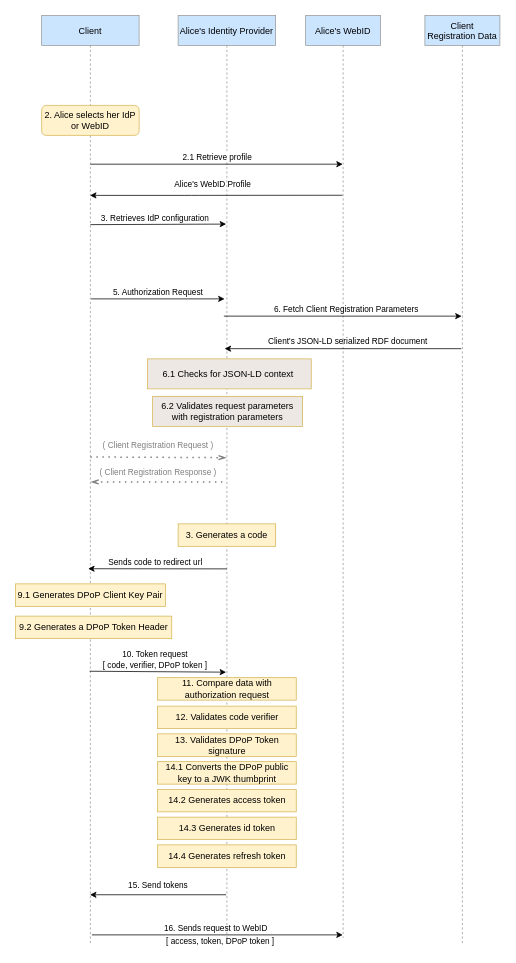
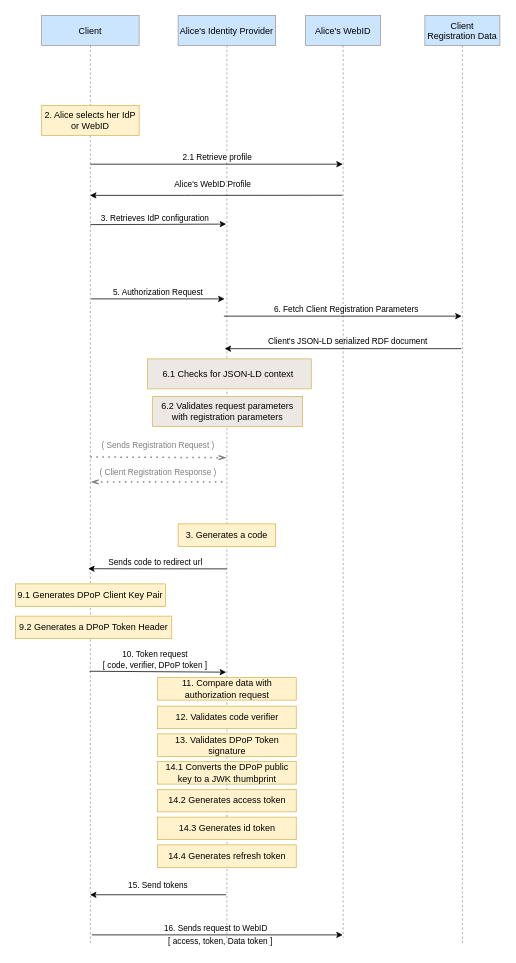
(90, 120) -> (90, 120)
(158, 445) -> (158, 445)
(221, 941) -> (221, 941)
